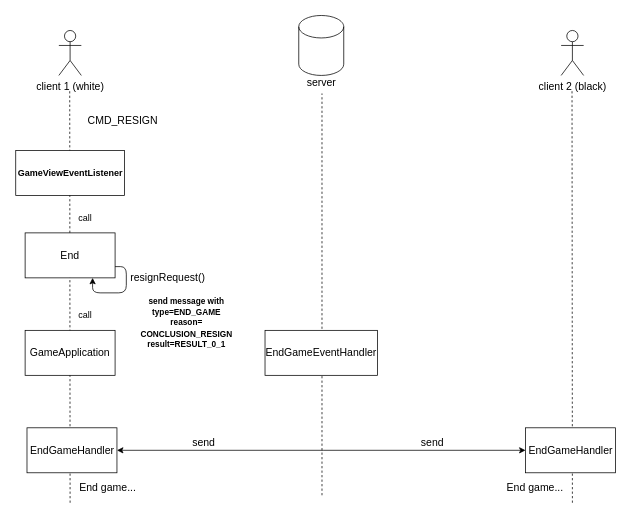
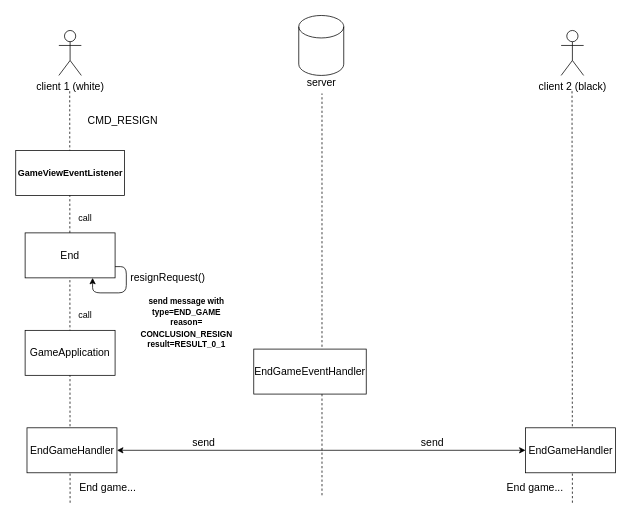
(321, 353) -> (310, 372)
